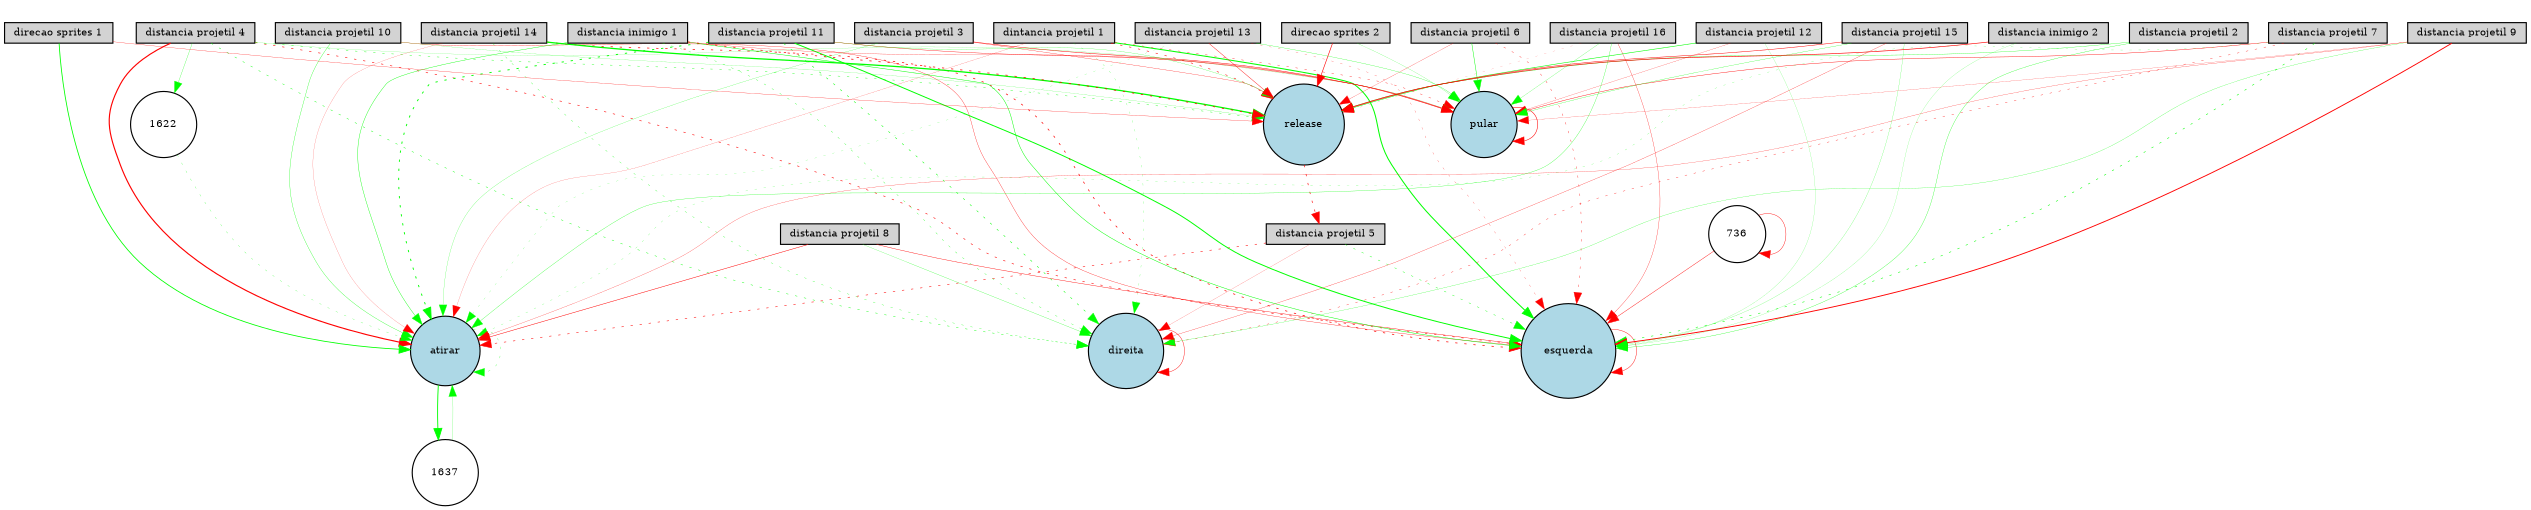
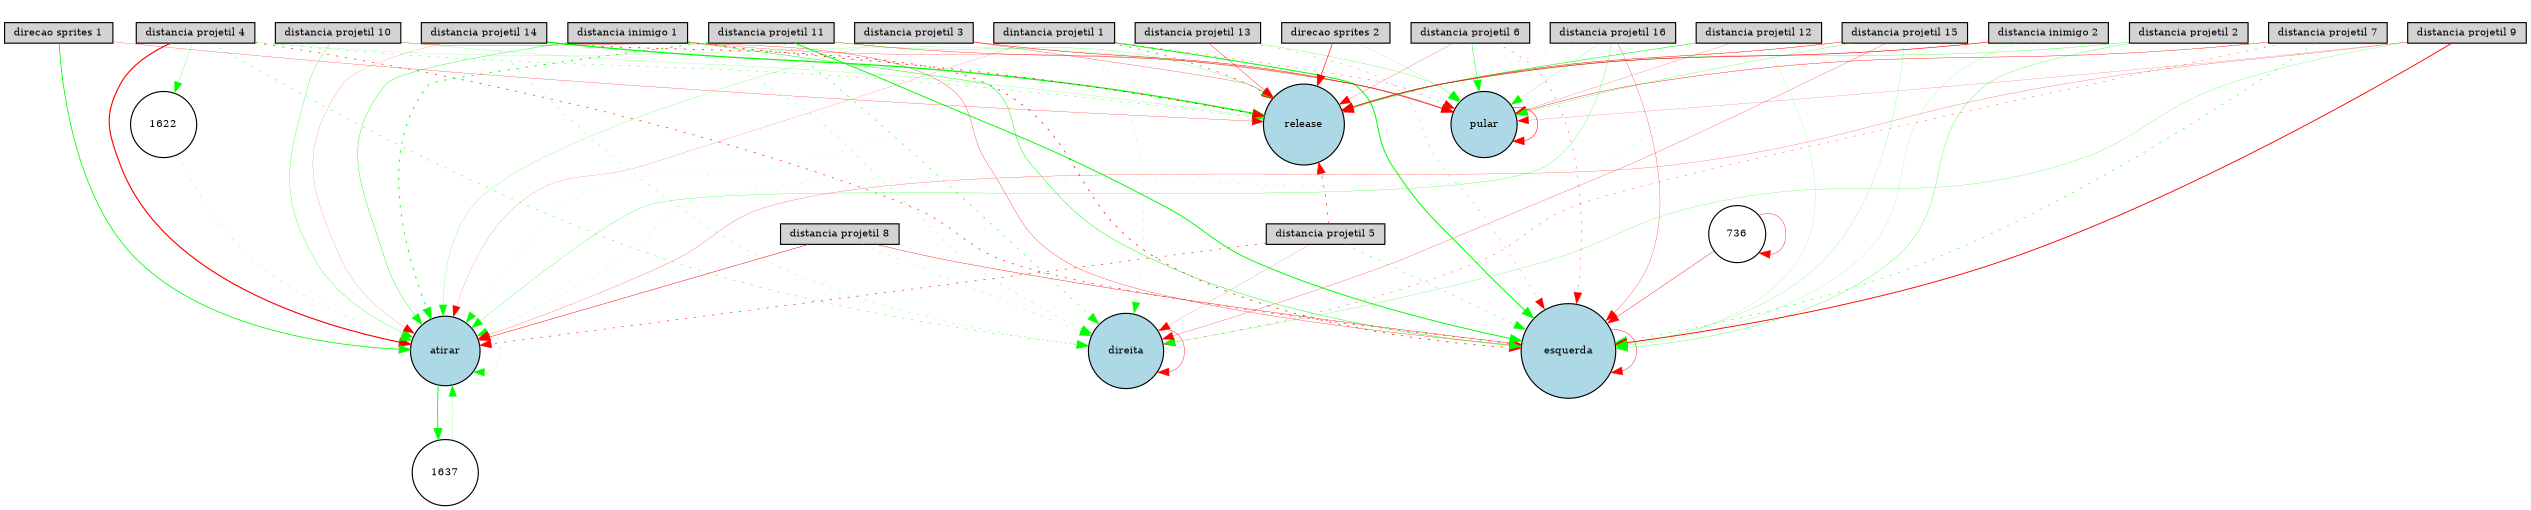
(1311, 199) -> (1326, 199)
(977, 290) -> (977, 290)
